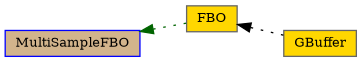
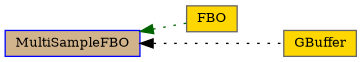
(267, 31) -> (218, 43)
